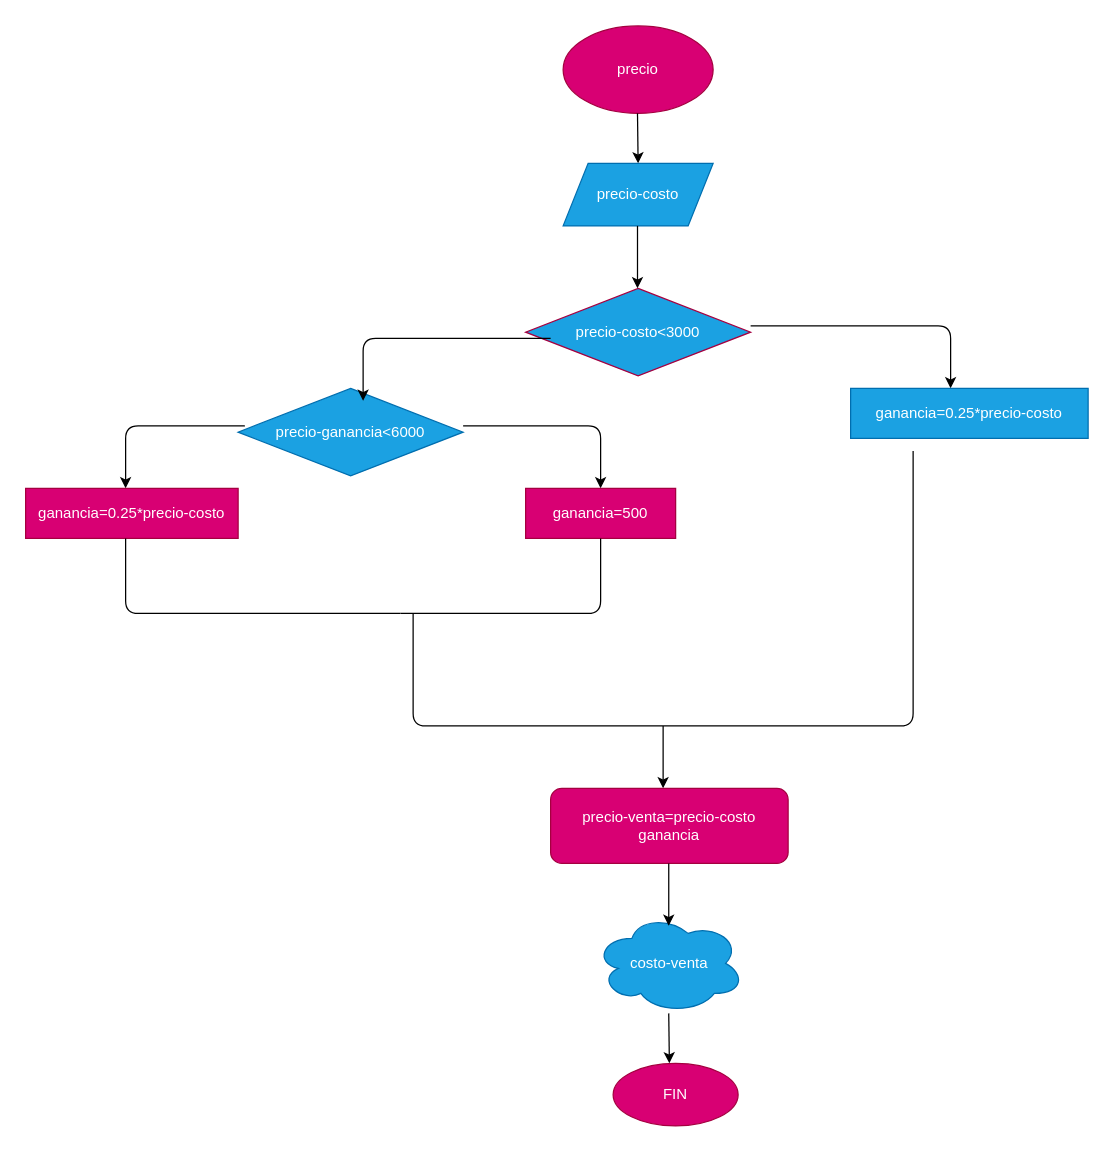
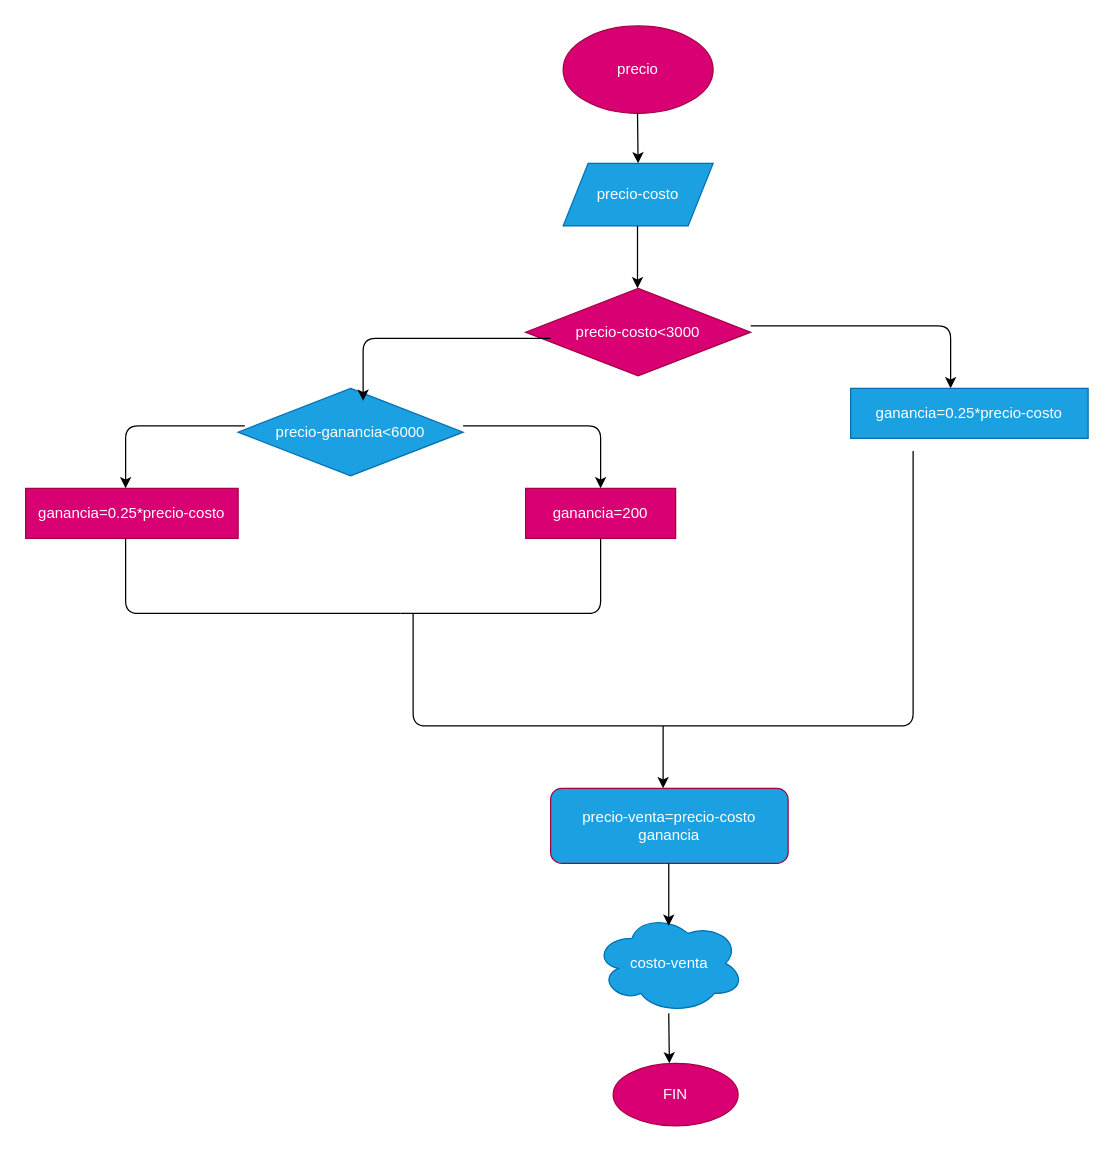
(638, 332) -> (638, 332)
(601, 513) -> (601, 513)
(669, 826) -> (669, 826)
